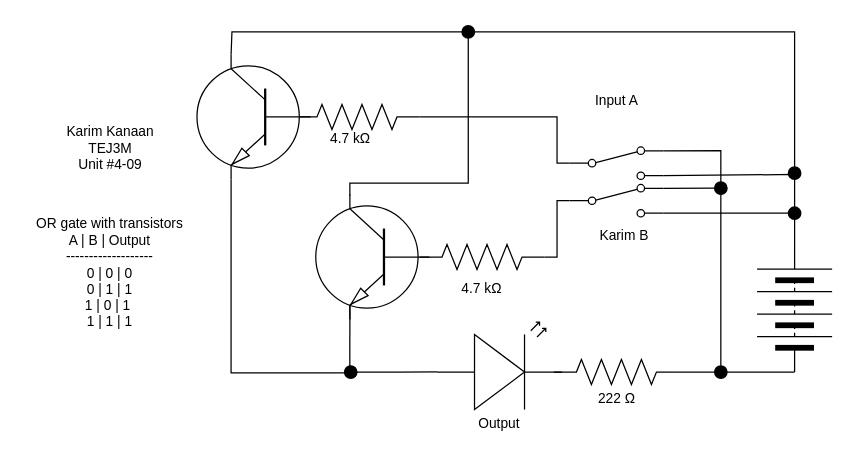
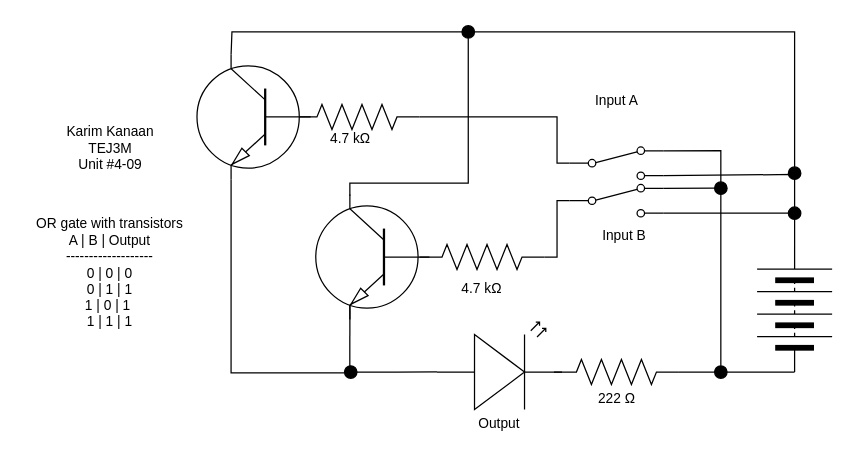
(624, 236) -> (624, 236)
